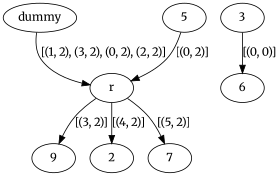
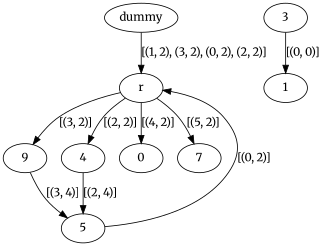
(242, 88) -> (286, 88)
none -> (83, 158)
(112, 158) -> (141, 158)
none -> (43, 195)
